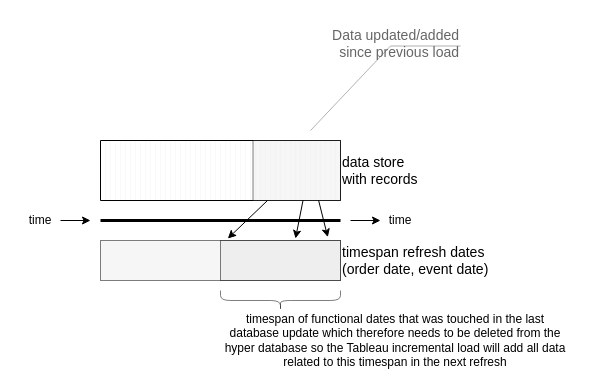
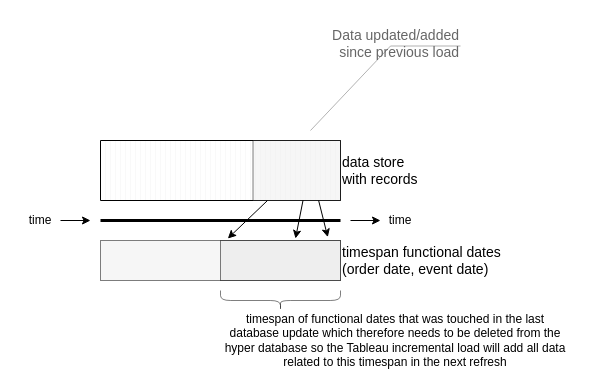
(429, 261) -> (431, 261)
